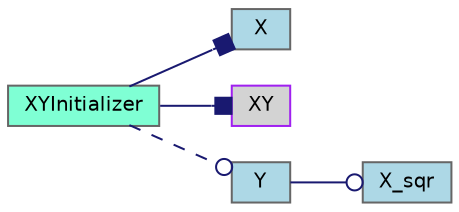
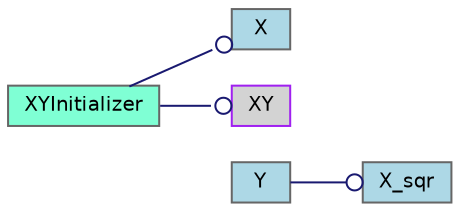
(171, 68) -> (171, 68)
(186, 106) -> (186, 106)
(173, 144) -> none
